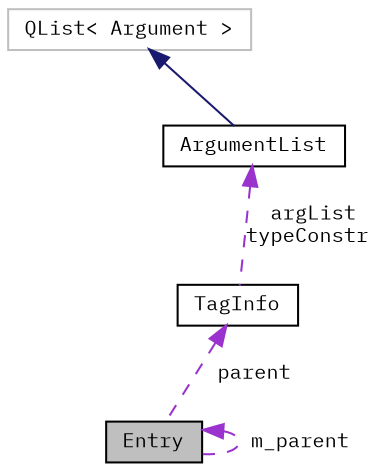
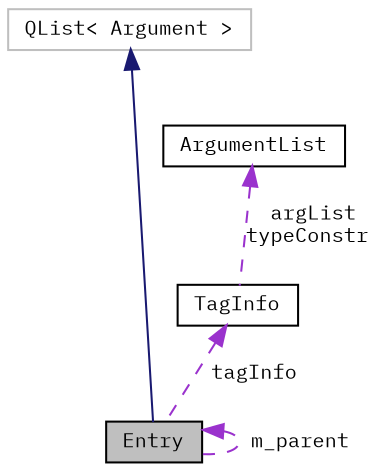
(199, 95) -> (143, 246)
(249, 374) -> (249, 374)
